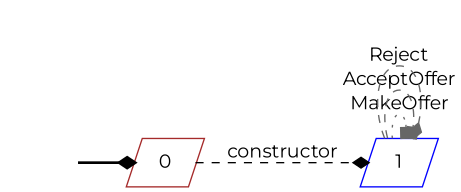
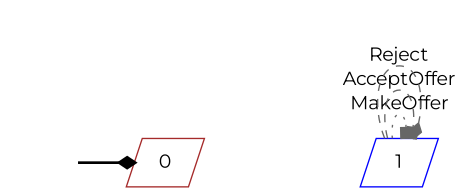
(274, 163) -> none
